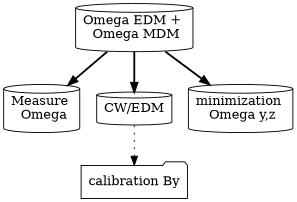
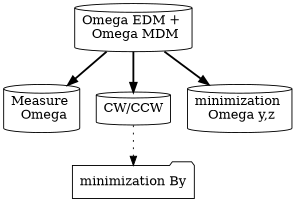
(134, 109) -> (133, 109)
(134, 182) -> (133, 182)
